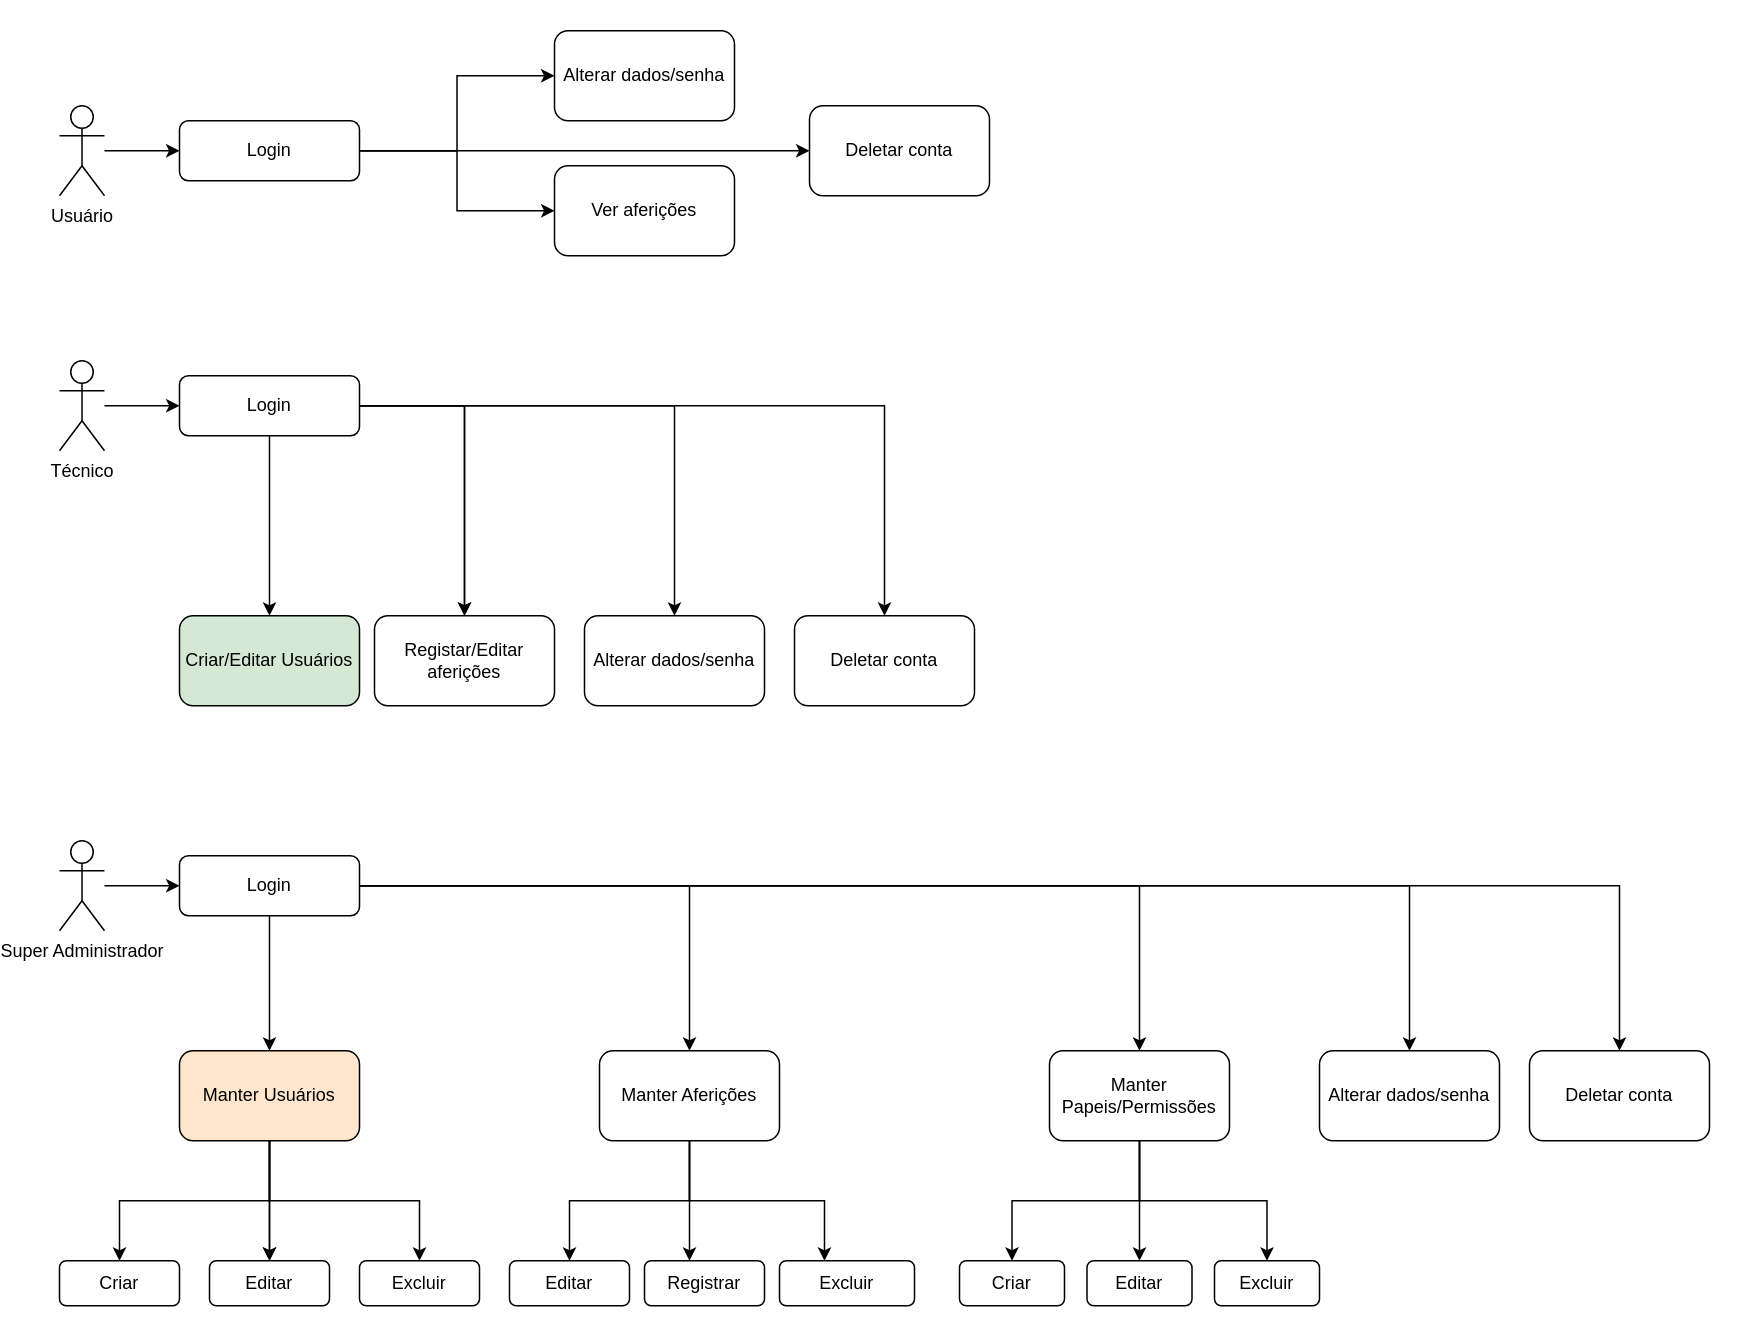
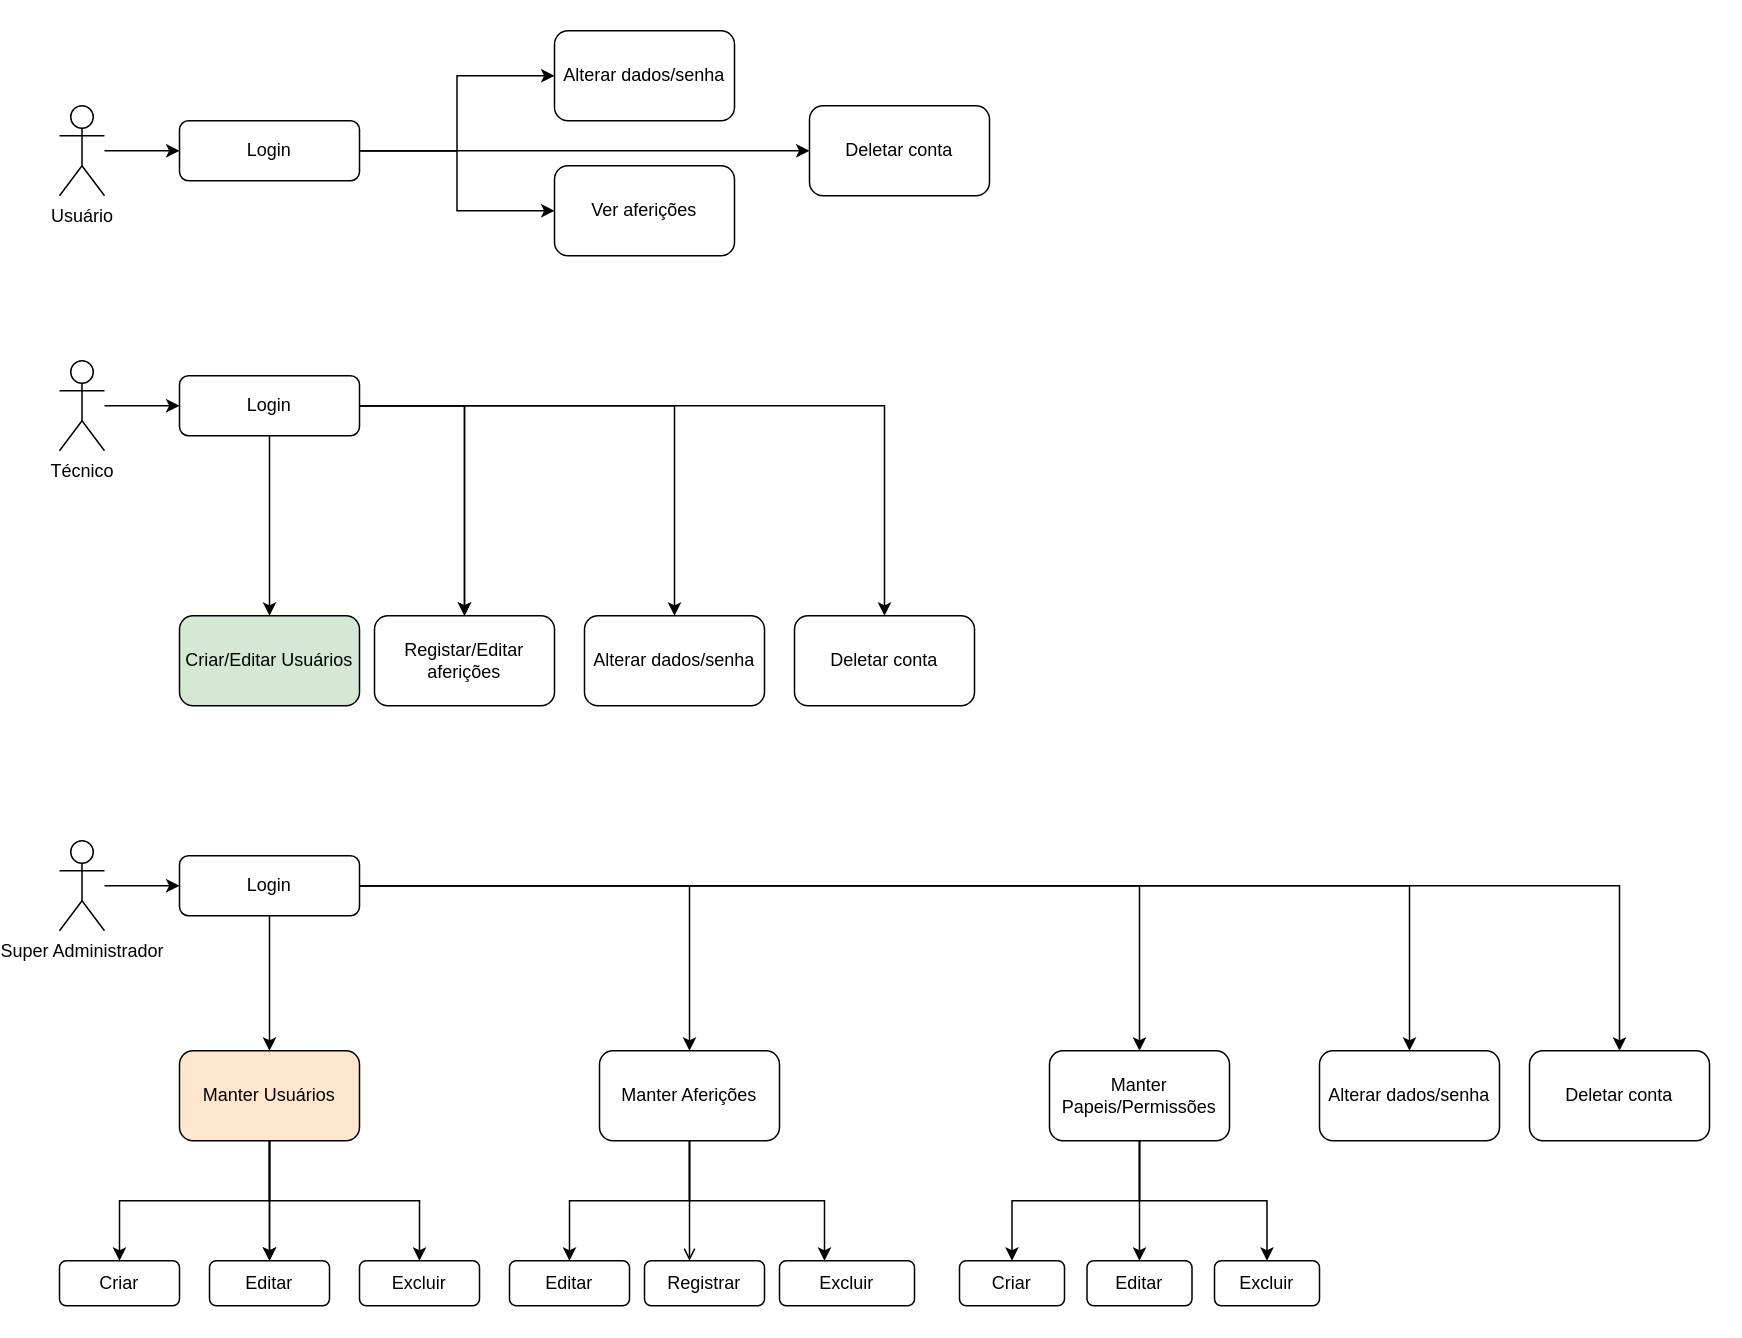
(689, 1249) -> (689, 1251)
